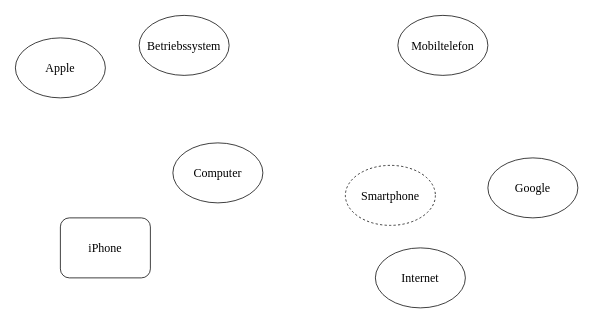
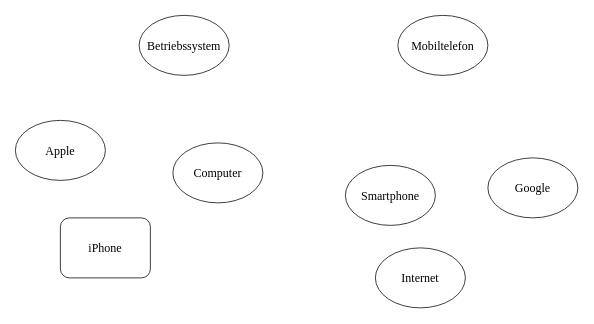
(60, 68) -> (60, 150)
(390, 195) -> (390, 195)
